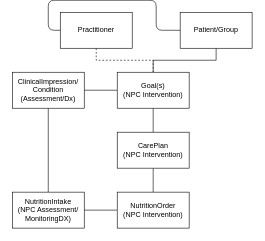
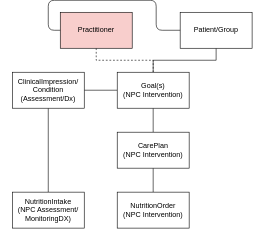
(96, 30) -> (96, 30)
(100, 210) -> none
